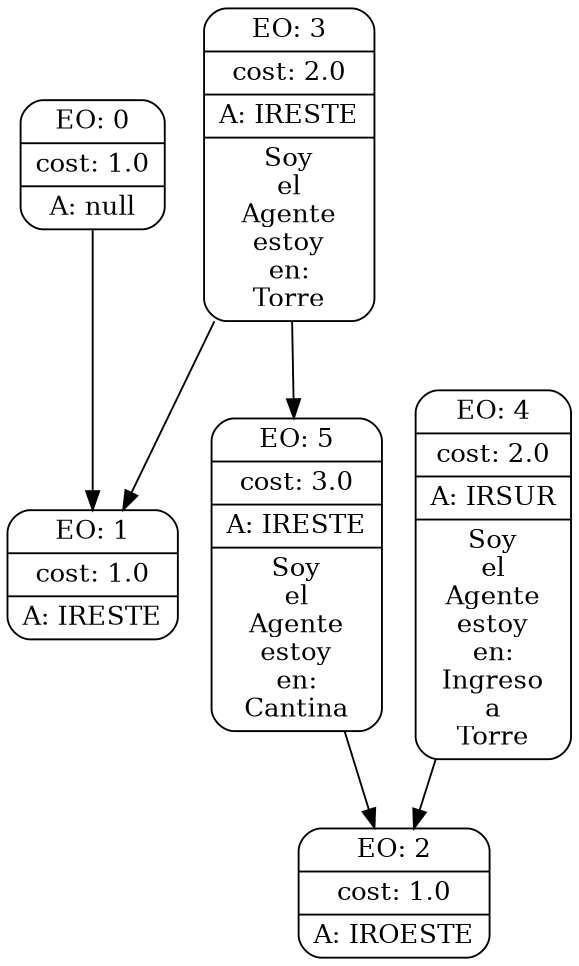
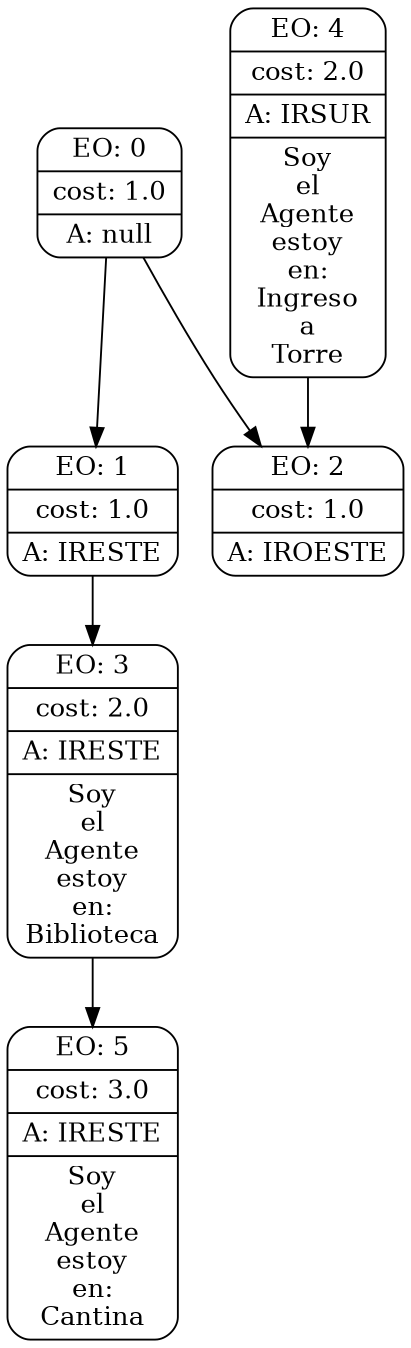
(289, 299) -> (93, 935)
(173, 407) -> (93, 601)
(357, 770) -> (194, 346)
